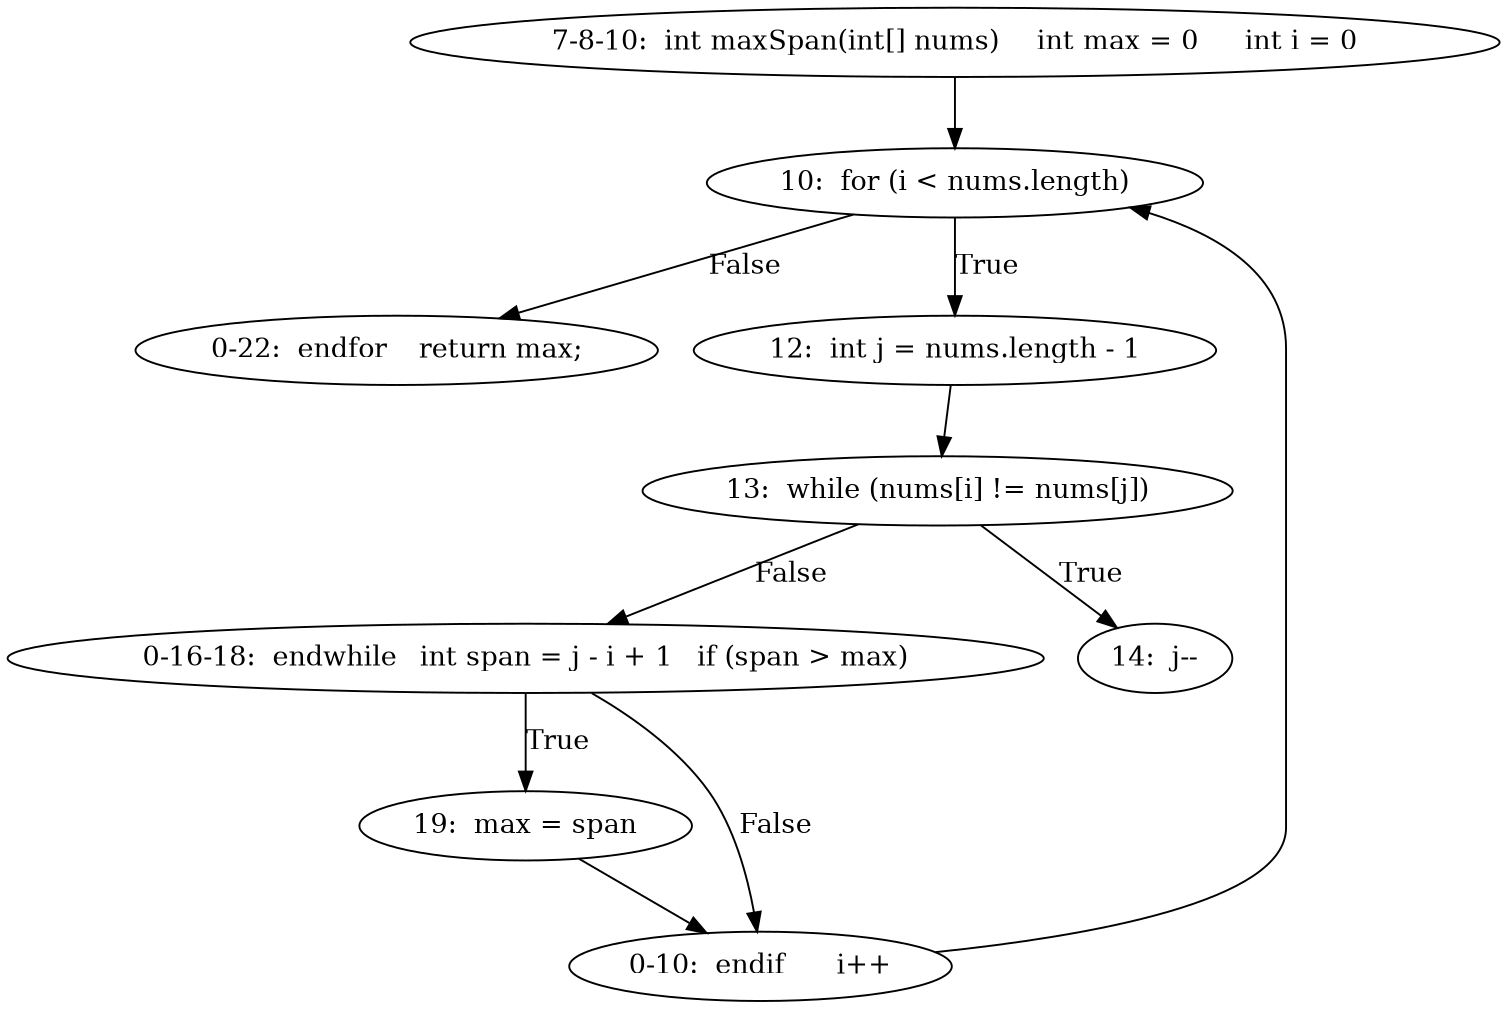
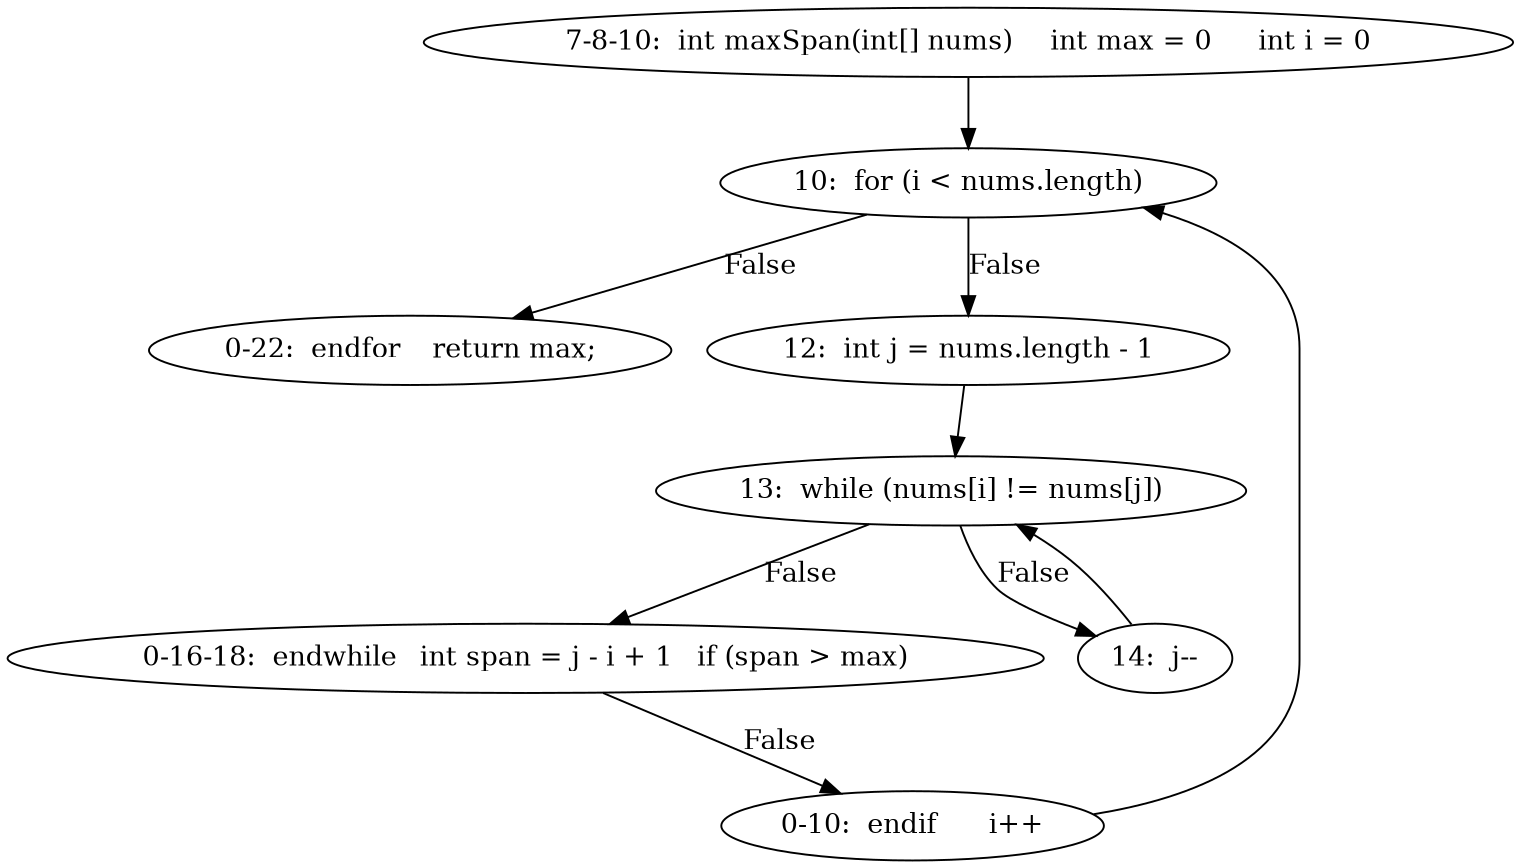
(988, 267) -> (1005, 267)
none -> (1087, 575)
(1092, 575) -> (1034, 575)
(526, 826) -> none
